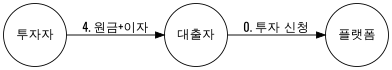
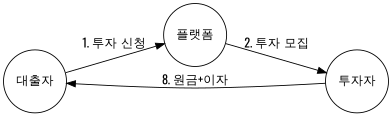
(116, 28) -> (195, 81)
(276, 28) -> (114, 44)
none -> (272, 57)
